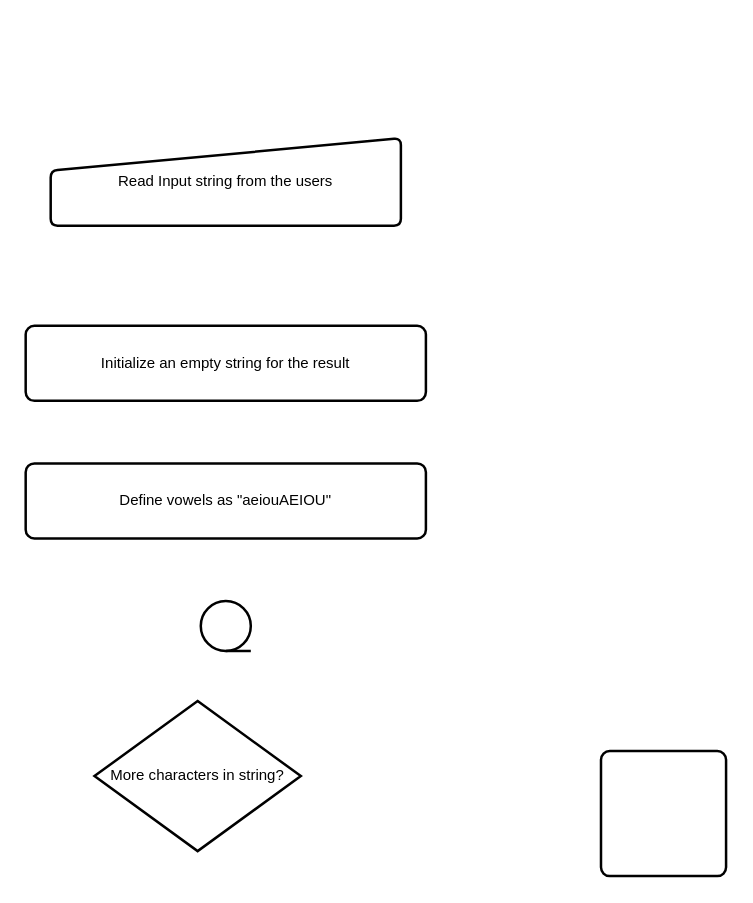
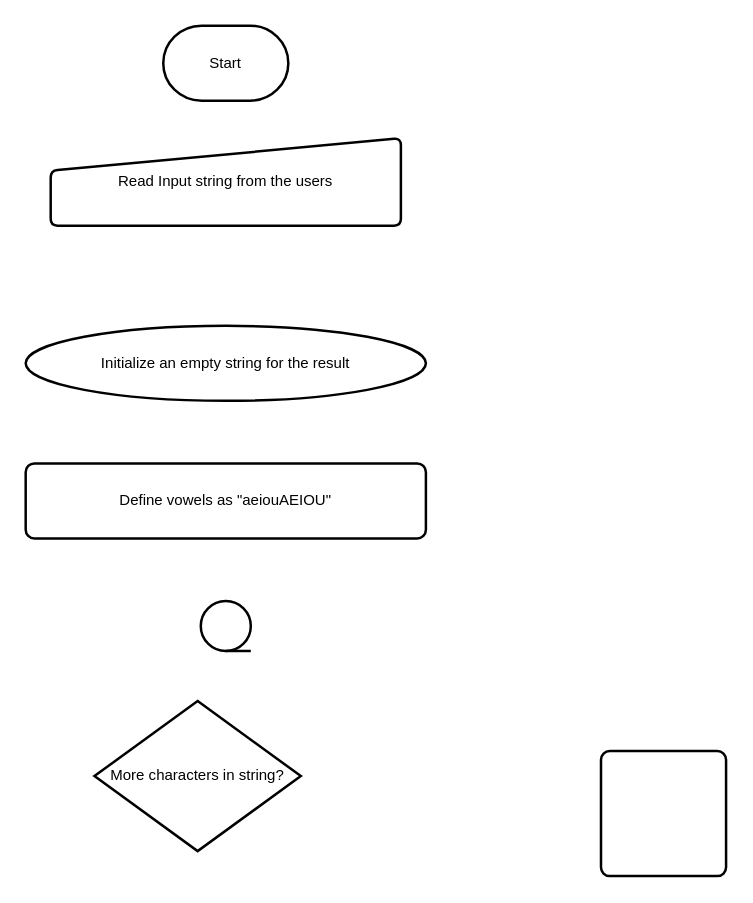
none -> (226, 63)
(226, 363) -> (226, 363)
